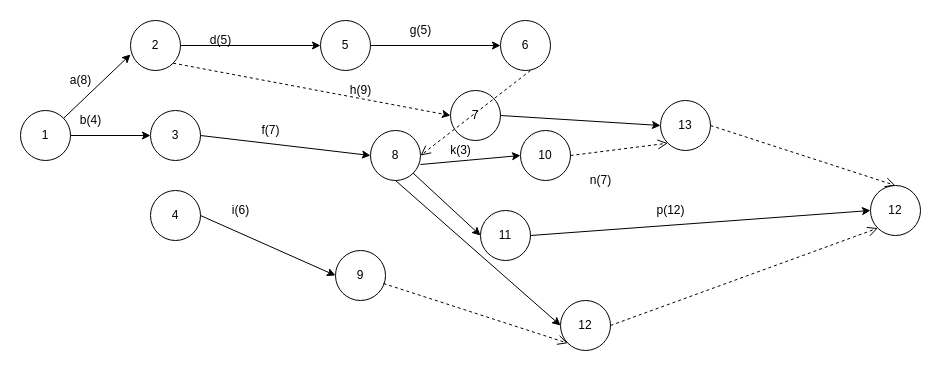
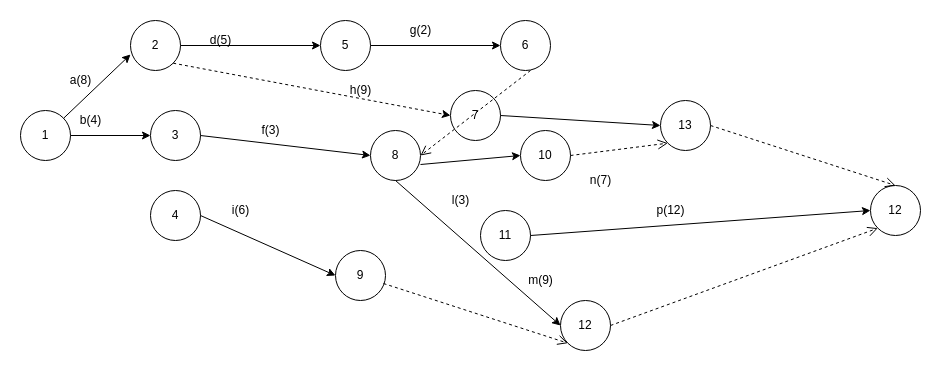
(421, 31) -> (421, 31)
(271, 131) -> (271, 131)
(461, 151) -> none
none -> (461, 201)
(444, 202) -> none
none -> (541, 281)
